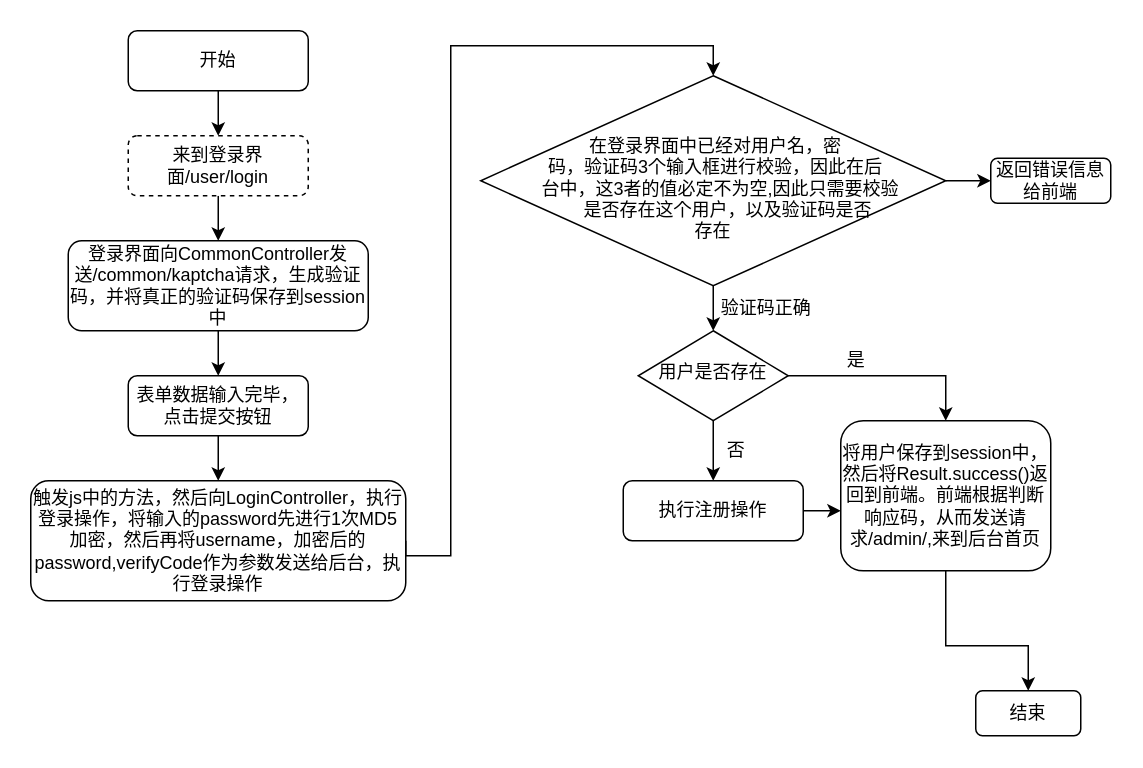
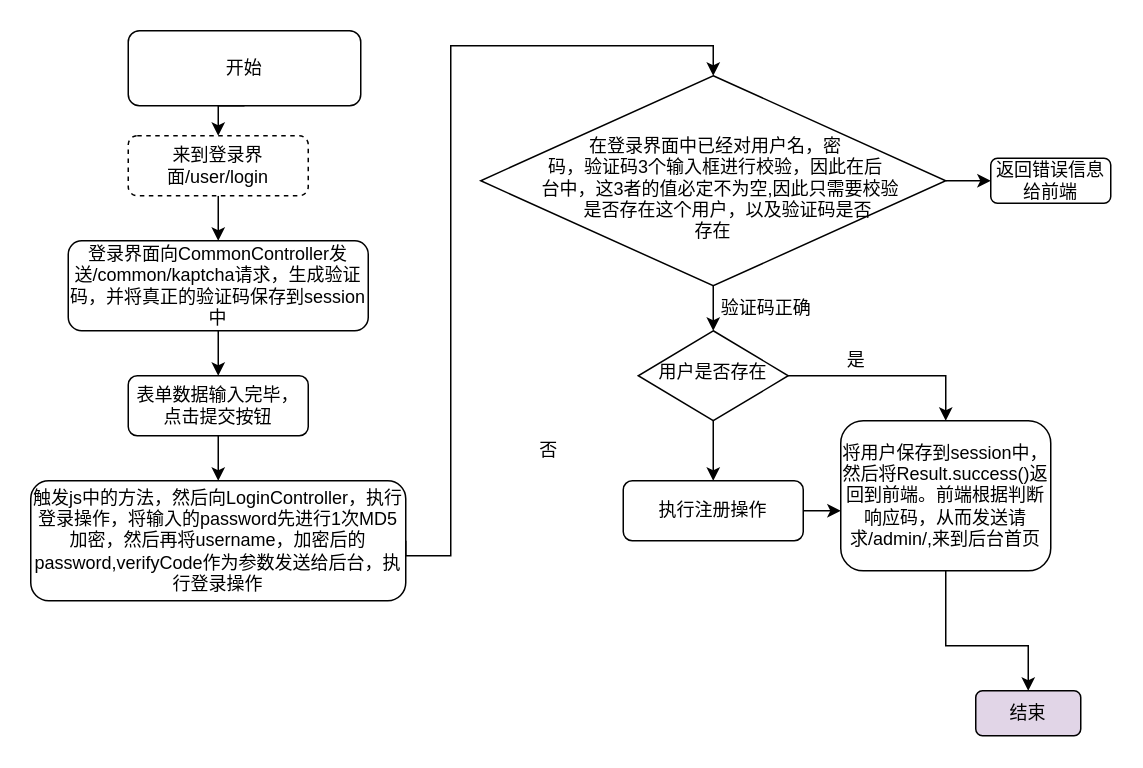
(218, 61) -> (245, 68)
(736, 451) -> (548, 451)
(1028, 713) -> (1028, 713)
